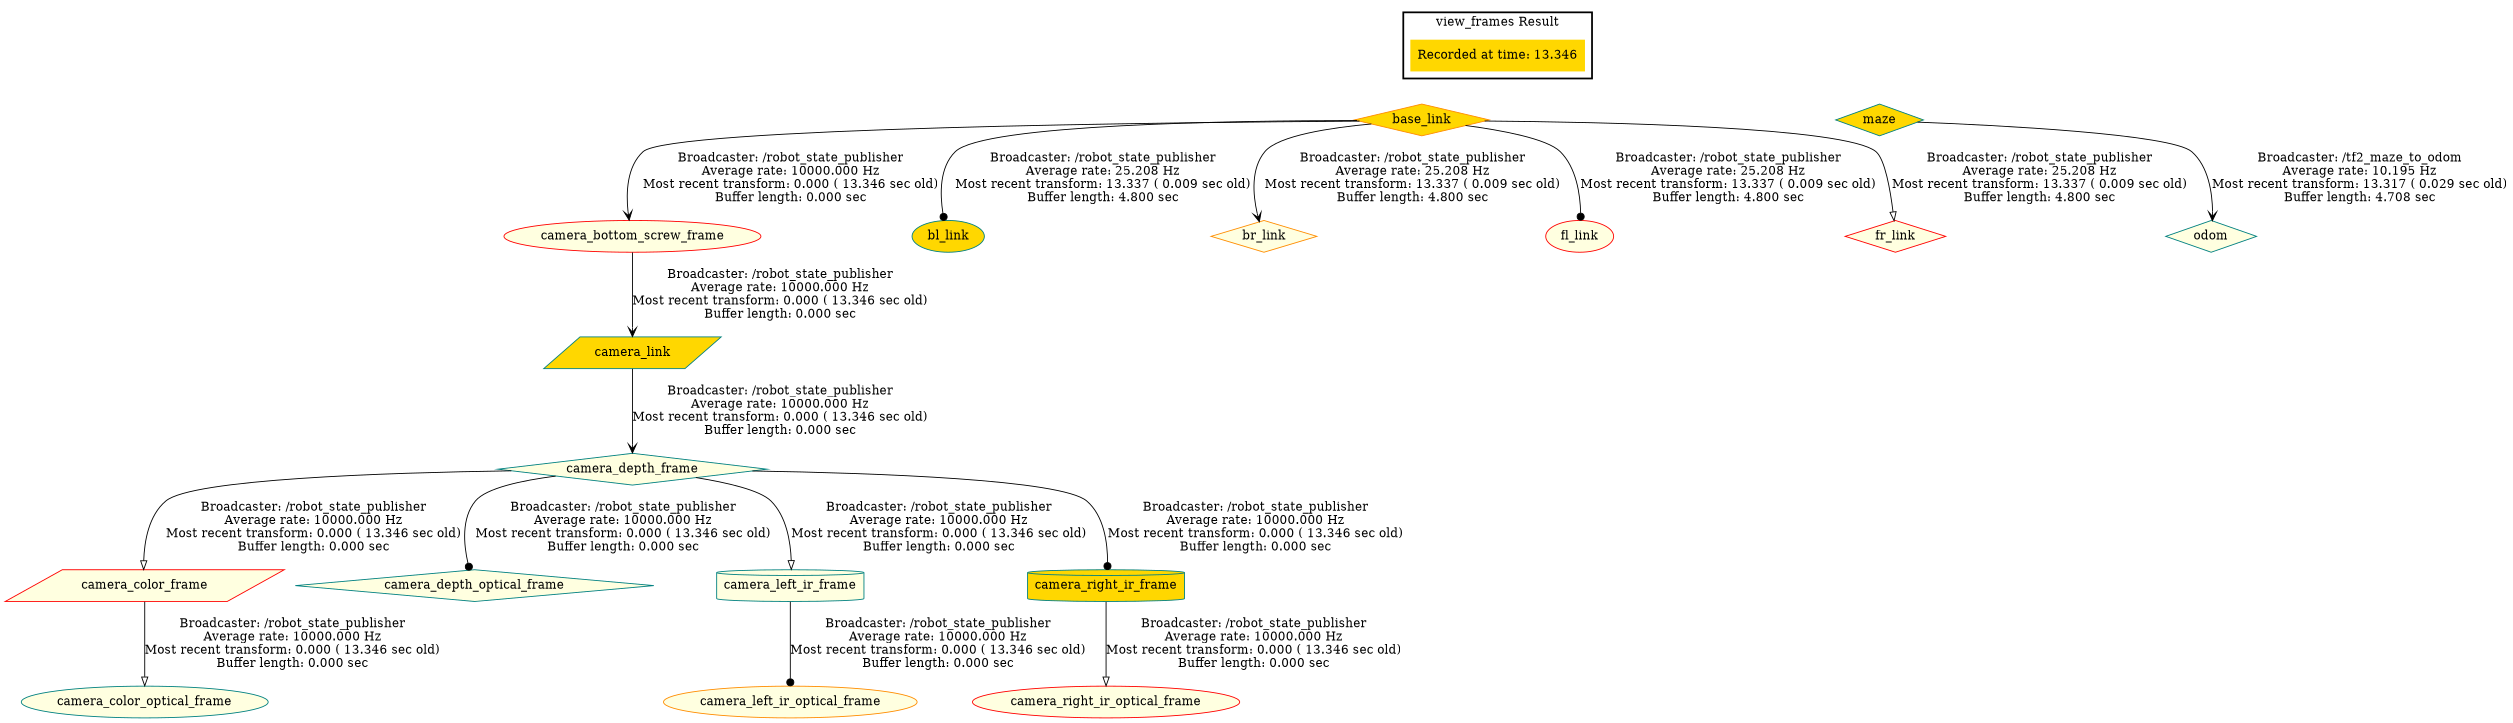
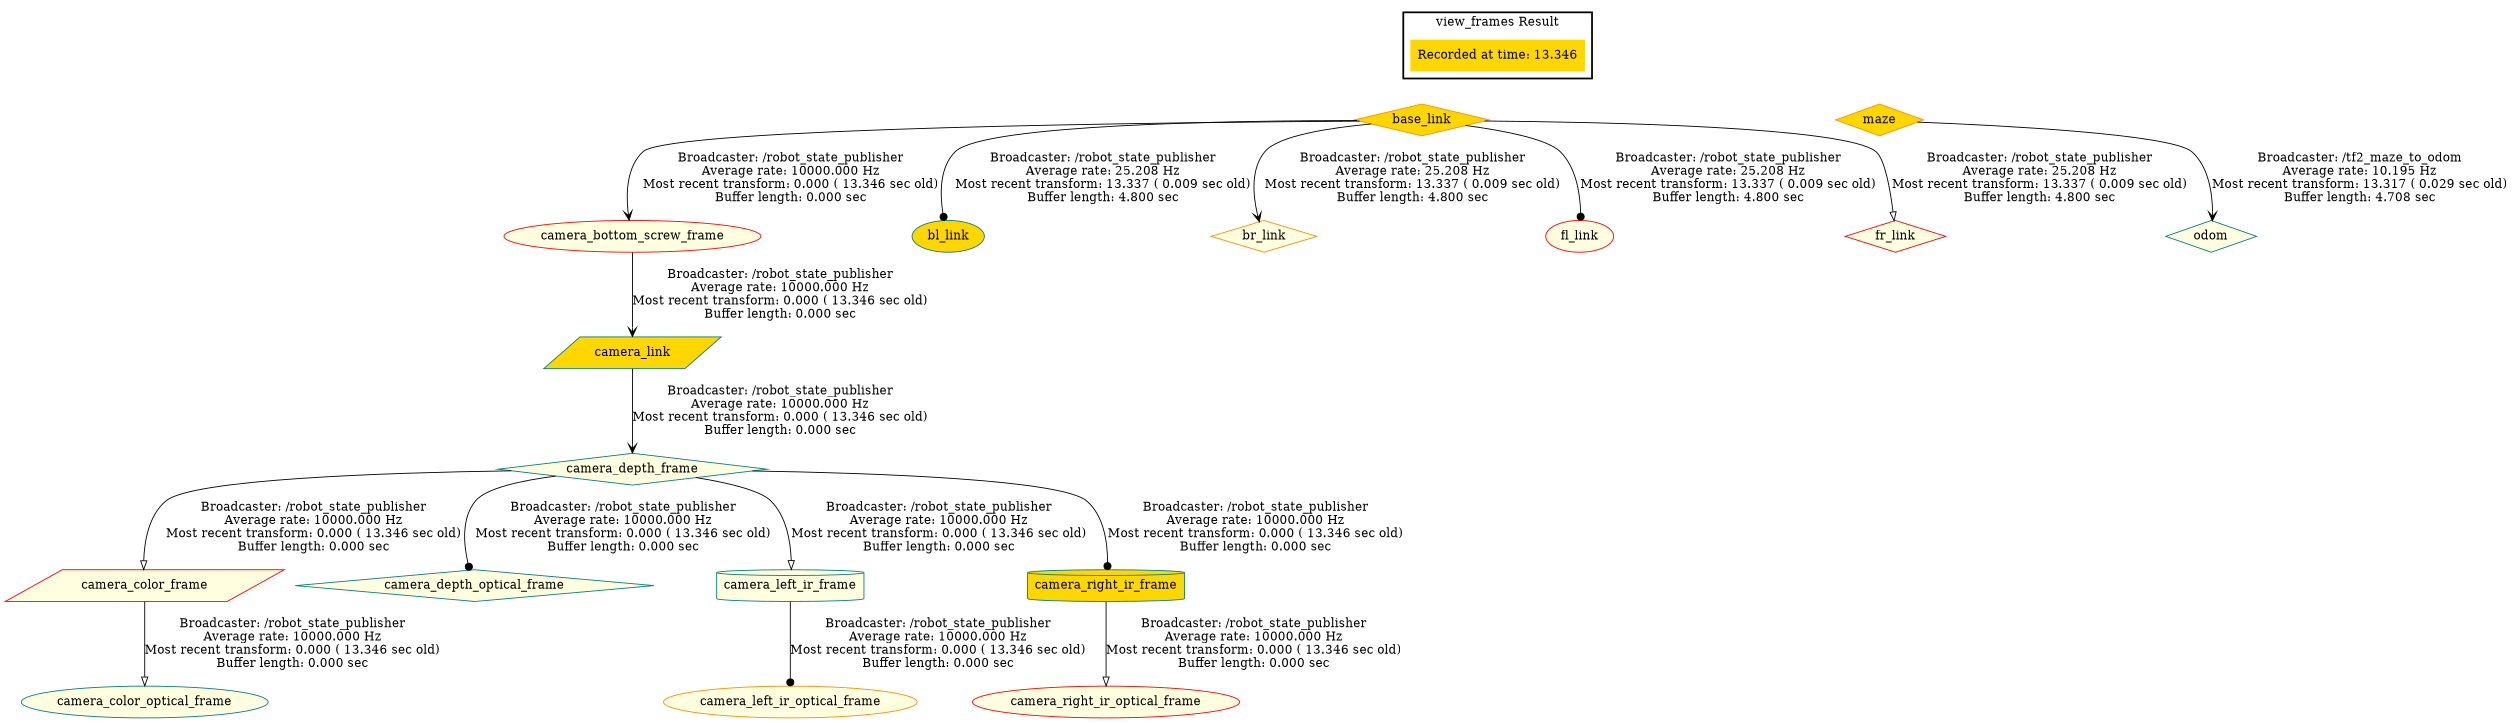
(1880, 120) -> (1880, 120)
